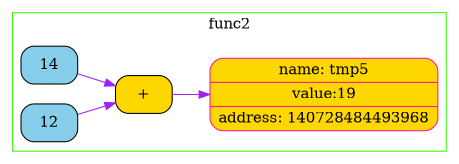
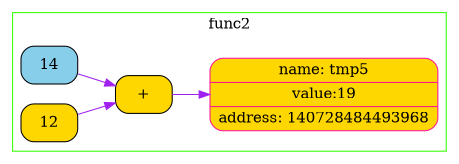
(49, 123) -> (49, 123)
